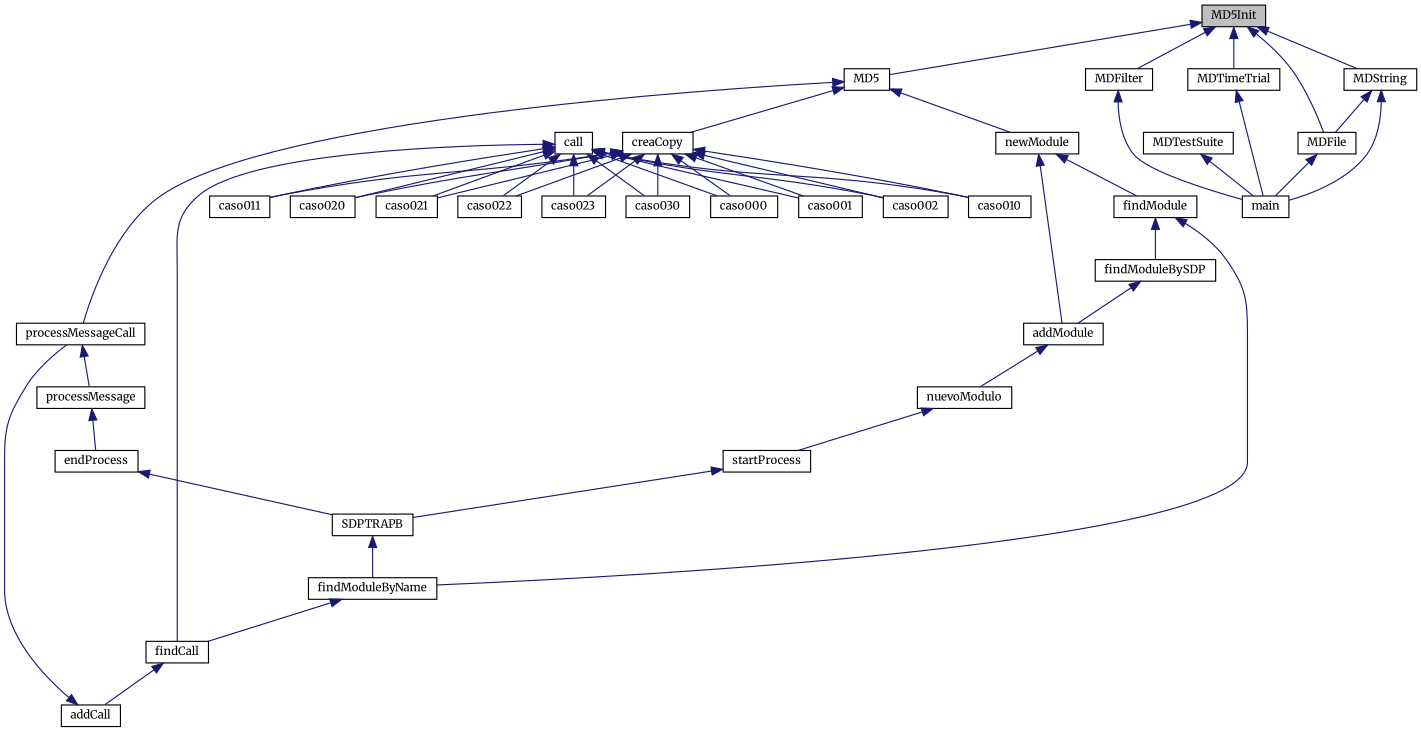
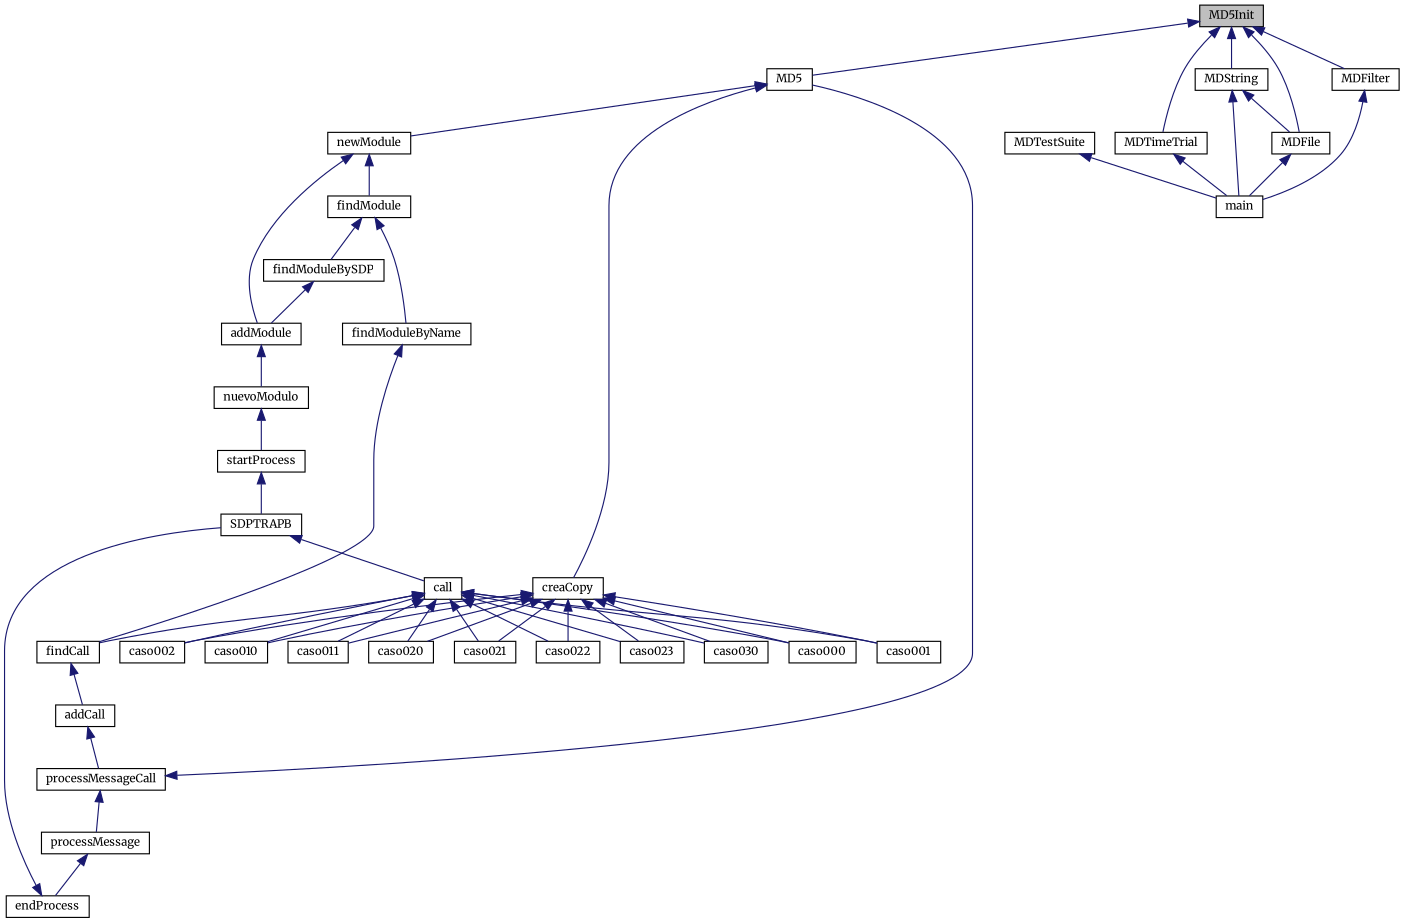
(416, 124) -> (910, 694)
(373, 563) -> (363, 560)
